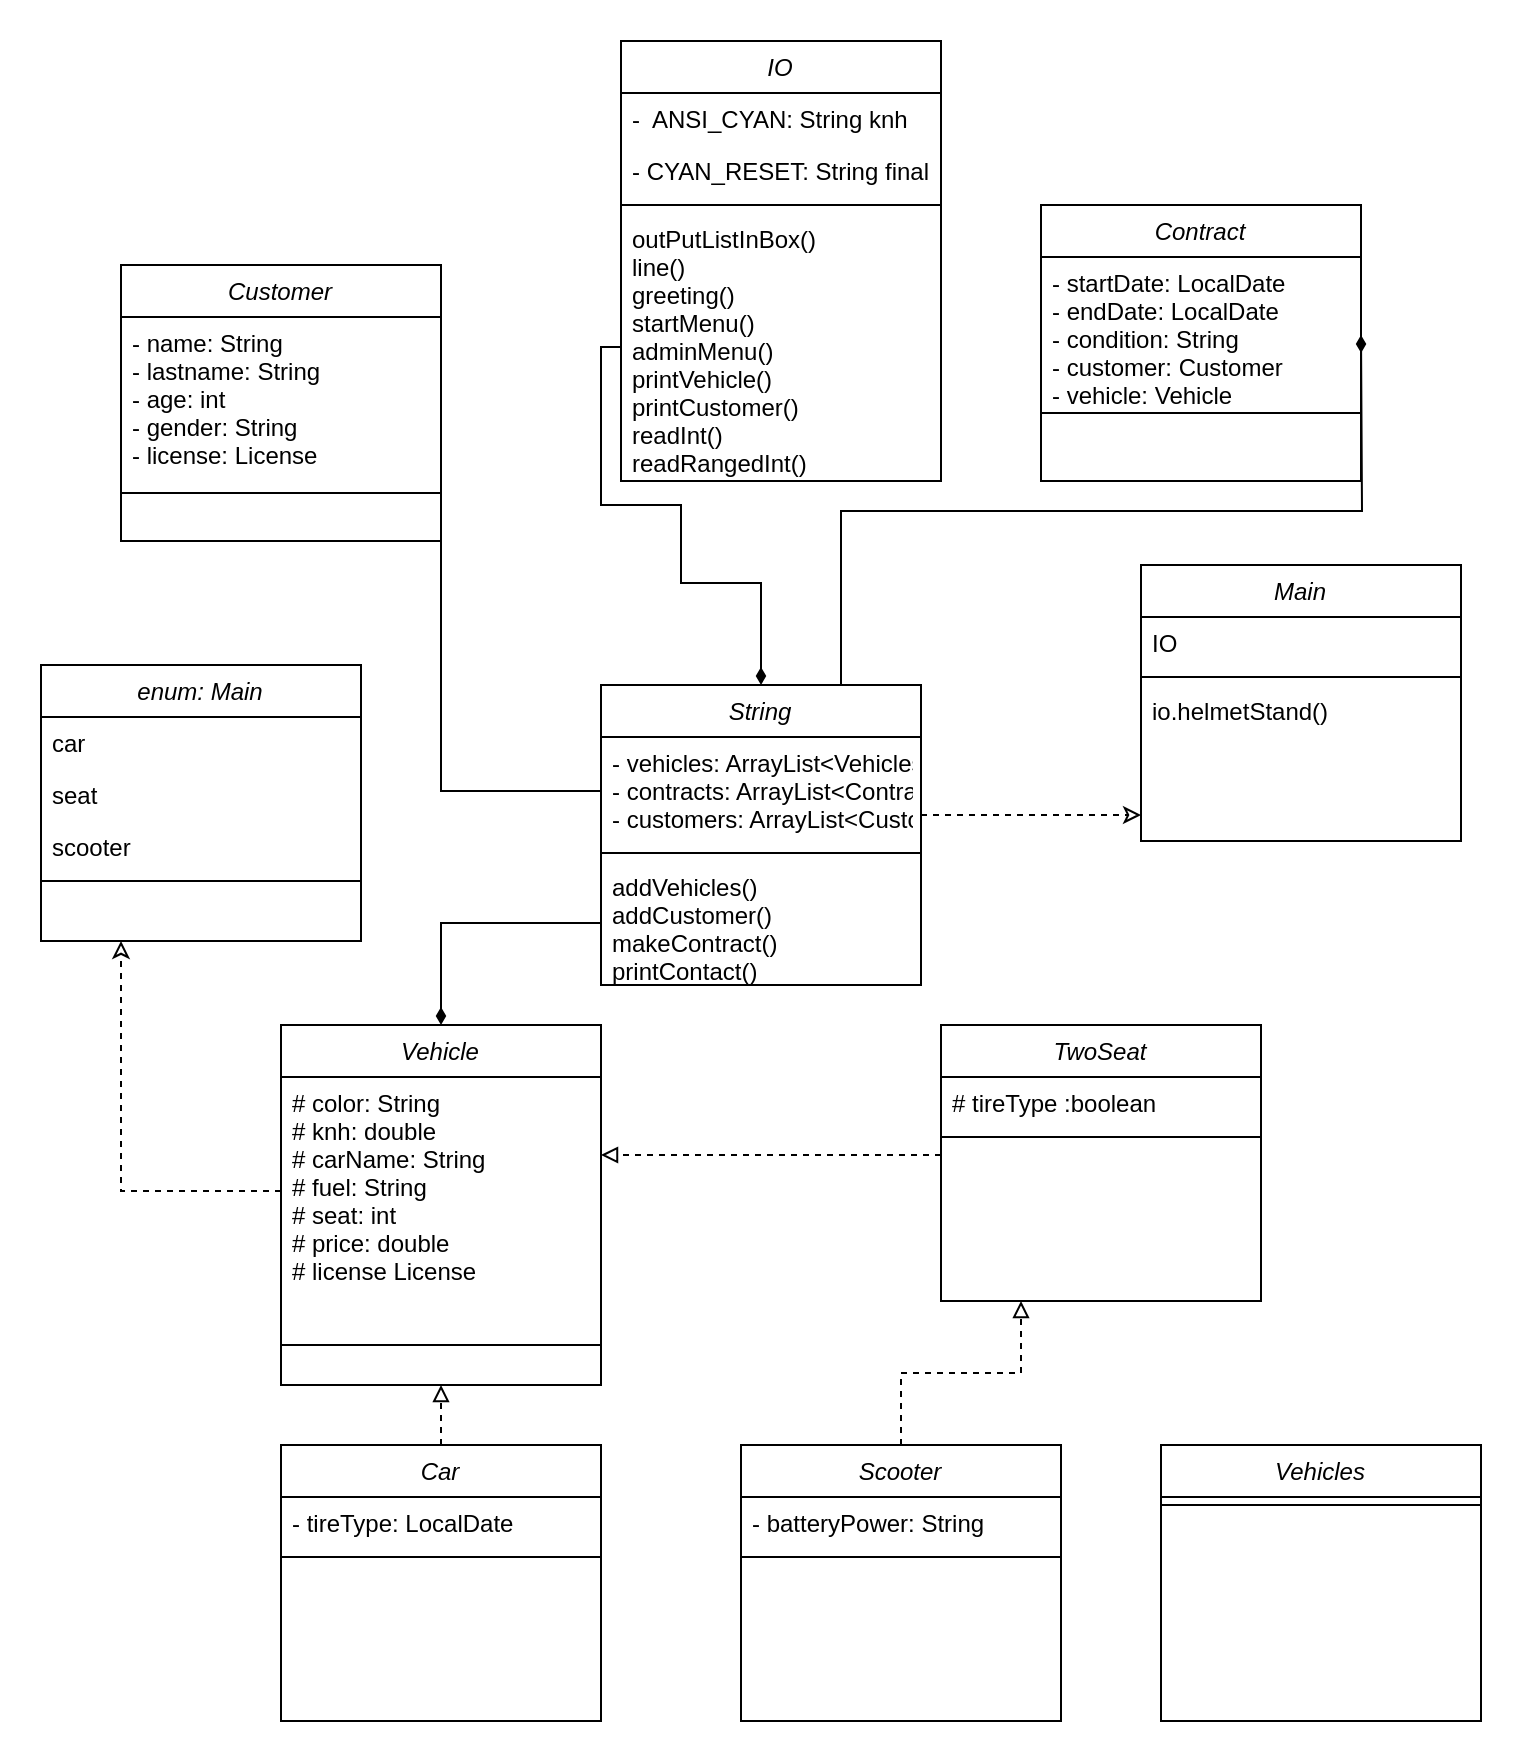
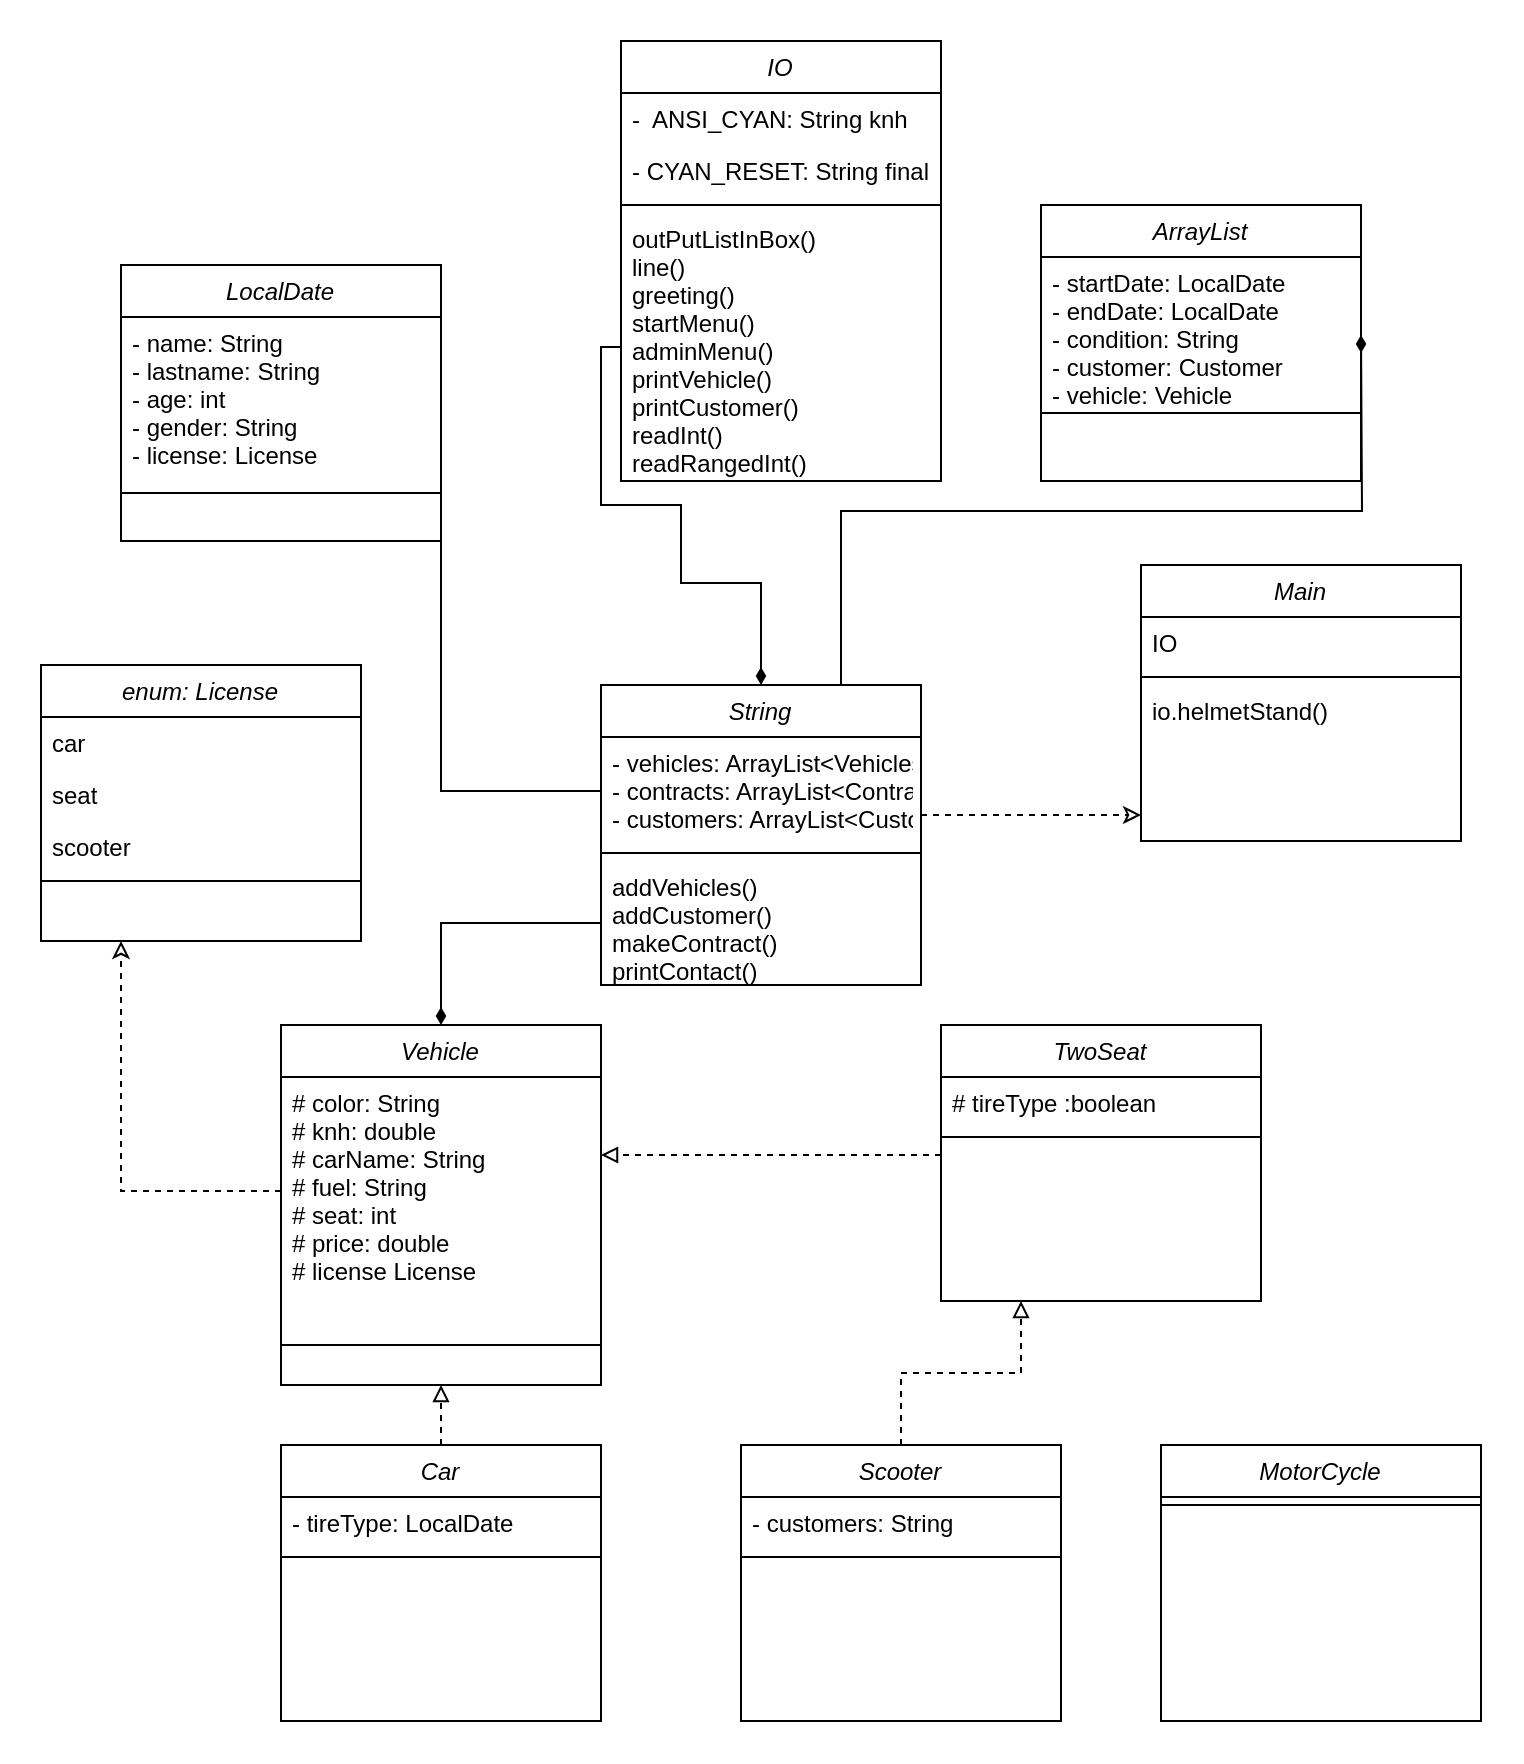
(1200, 232) -> (1200, 232)
(280, 292) -> (280, 292)
(200, 692) -> (200, 692)
(1320, 1472) -> (1320, 1472)
(887, 1524) -> (867, 1524)
